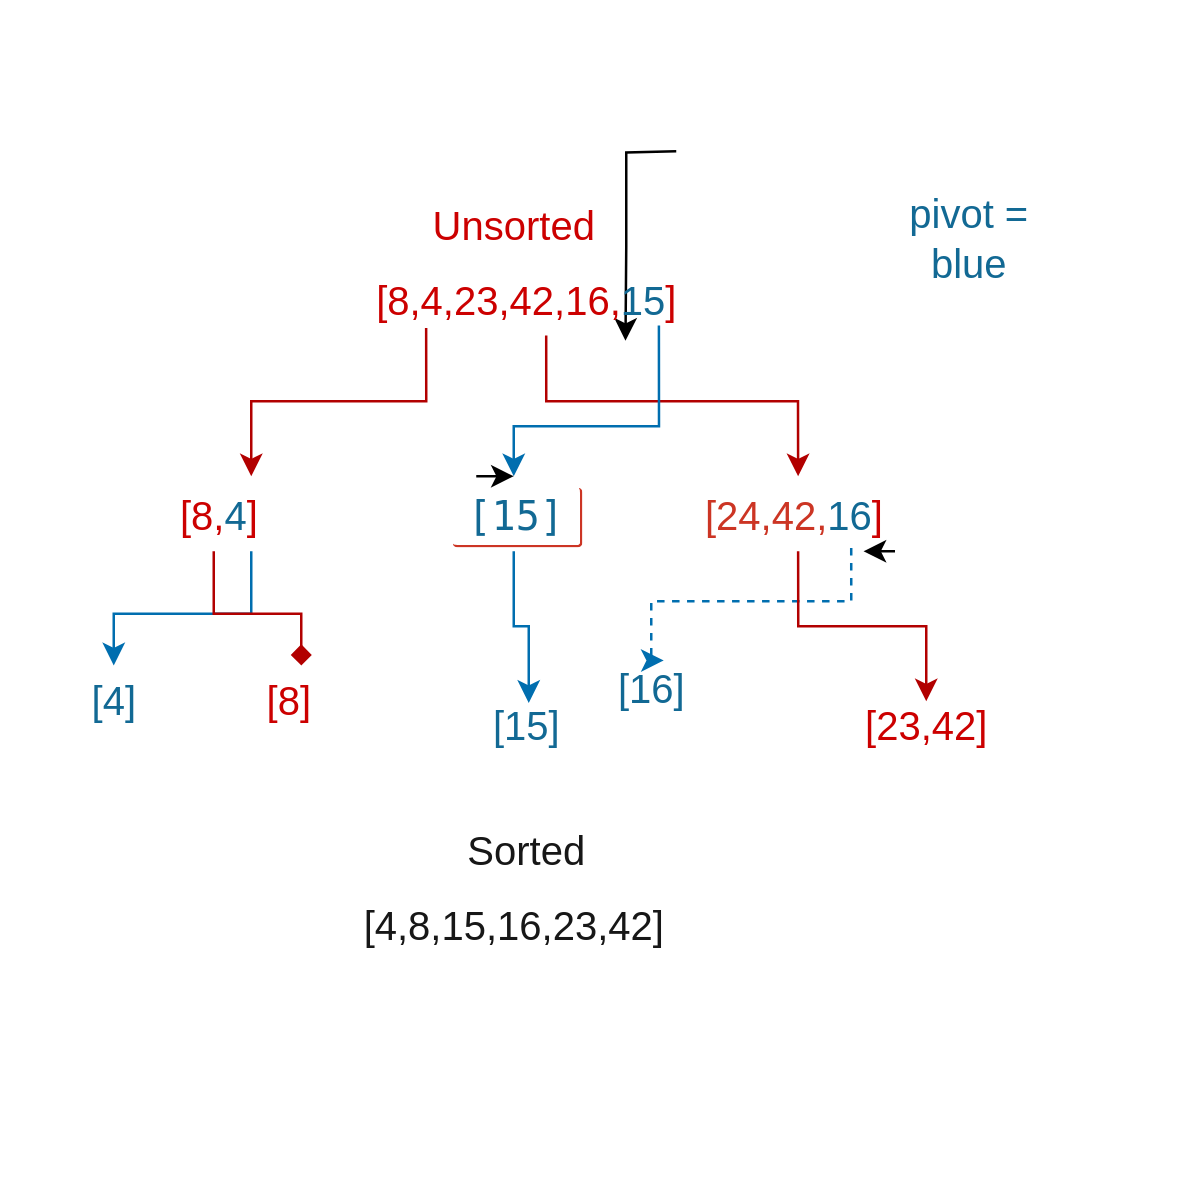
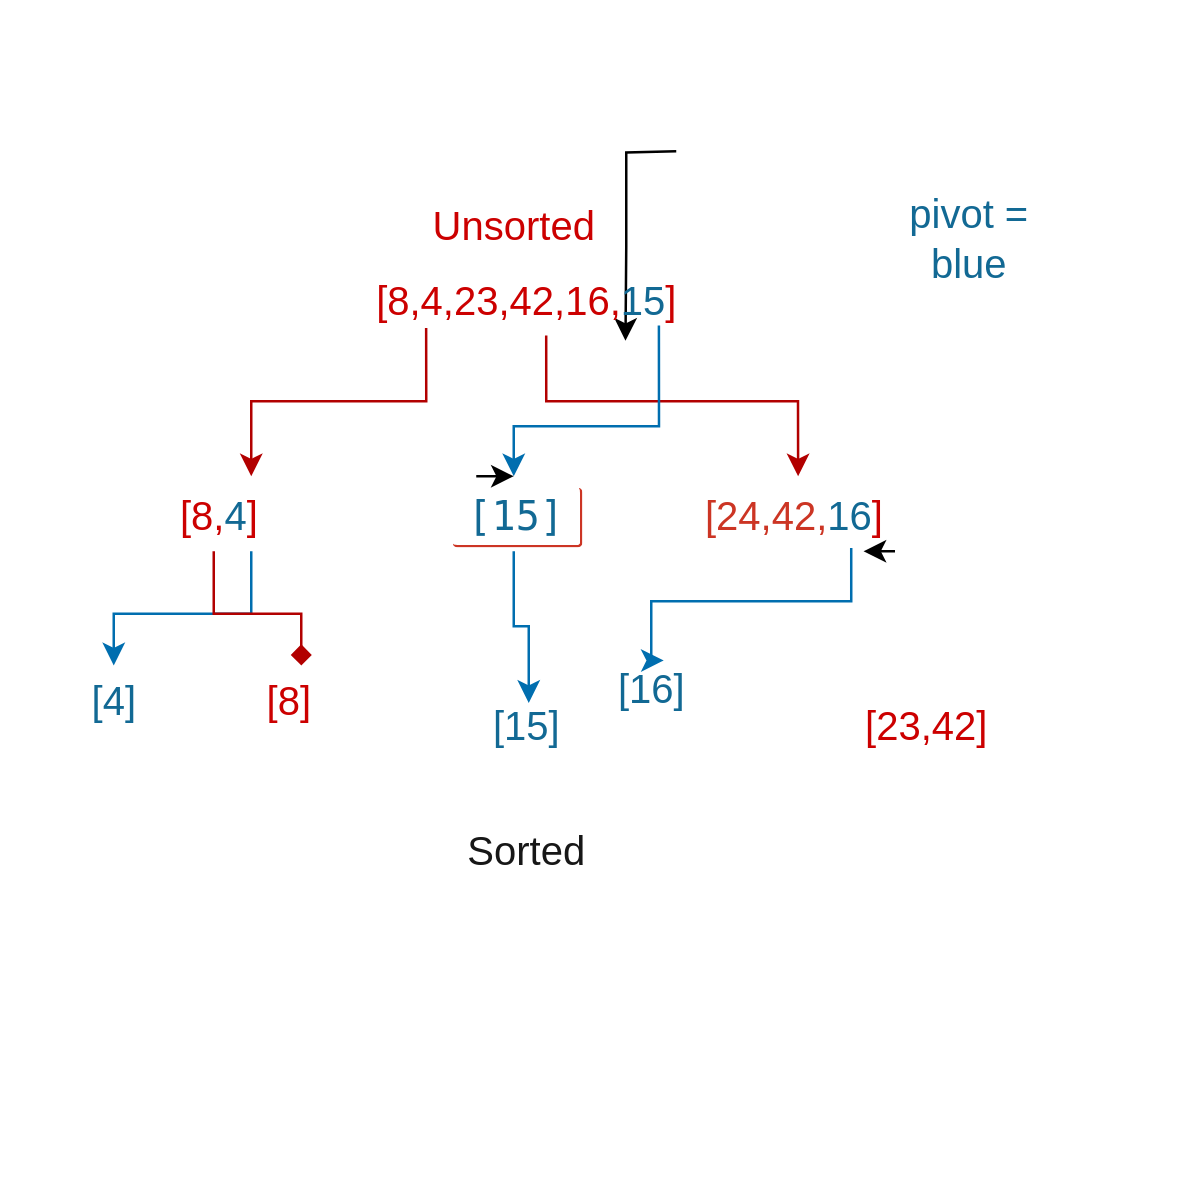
(698, 601) -> (698, 601)
(881, 626) -> none
(514, 926) -> none
